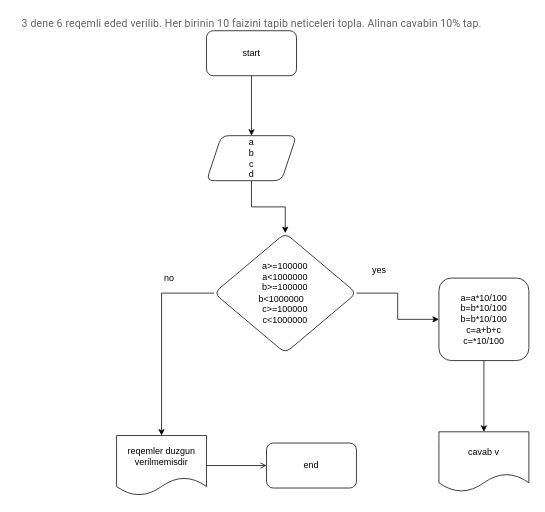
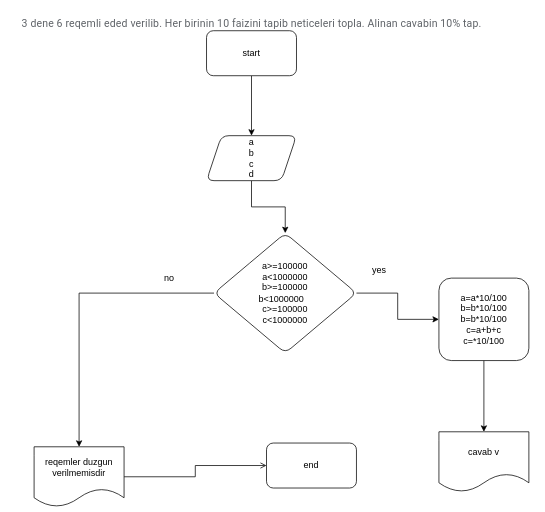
(162, 465) -> (79, 477)
